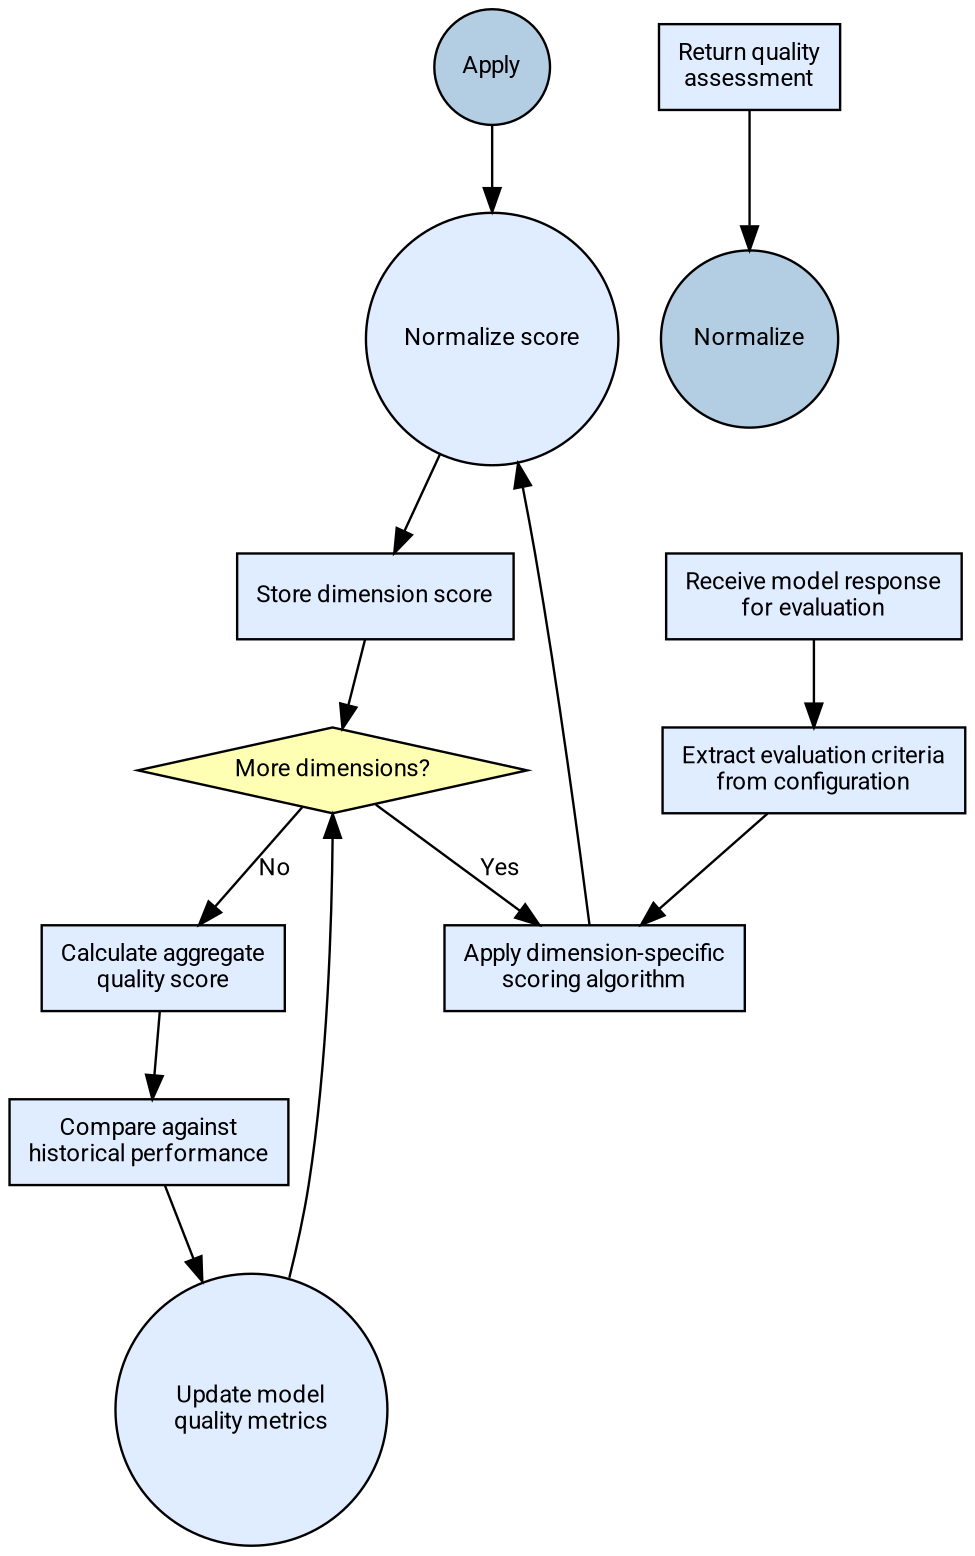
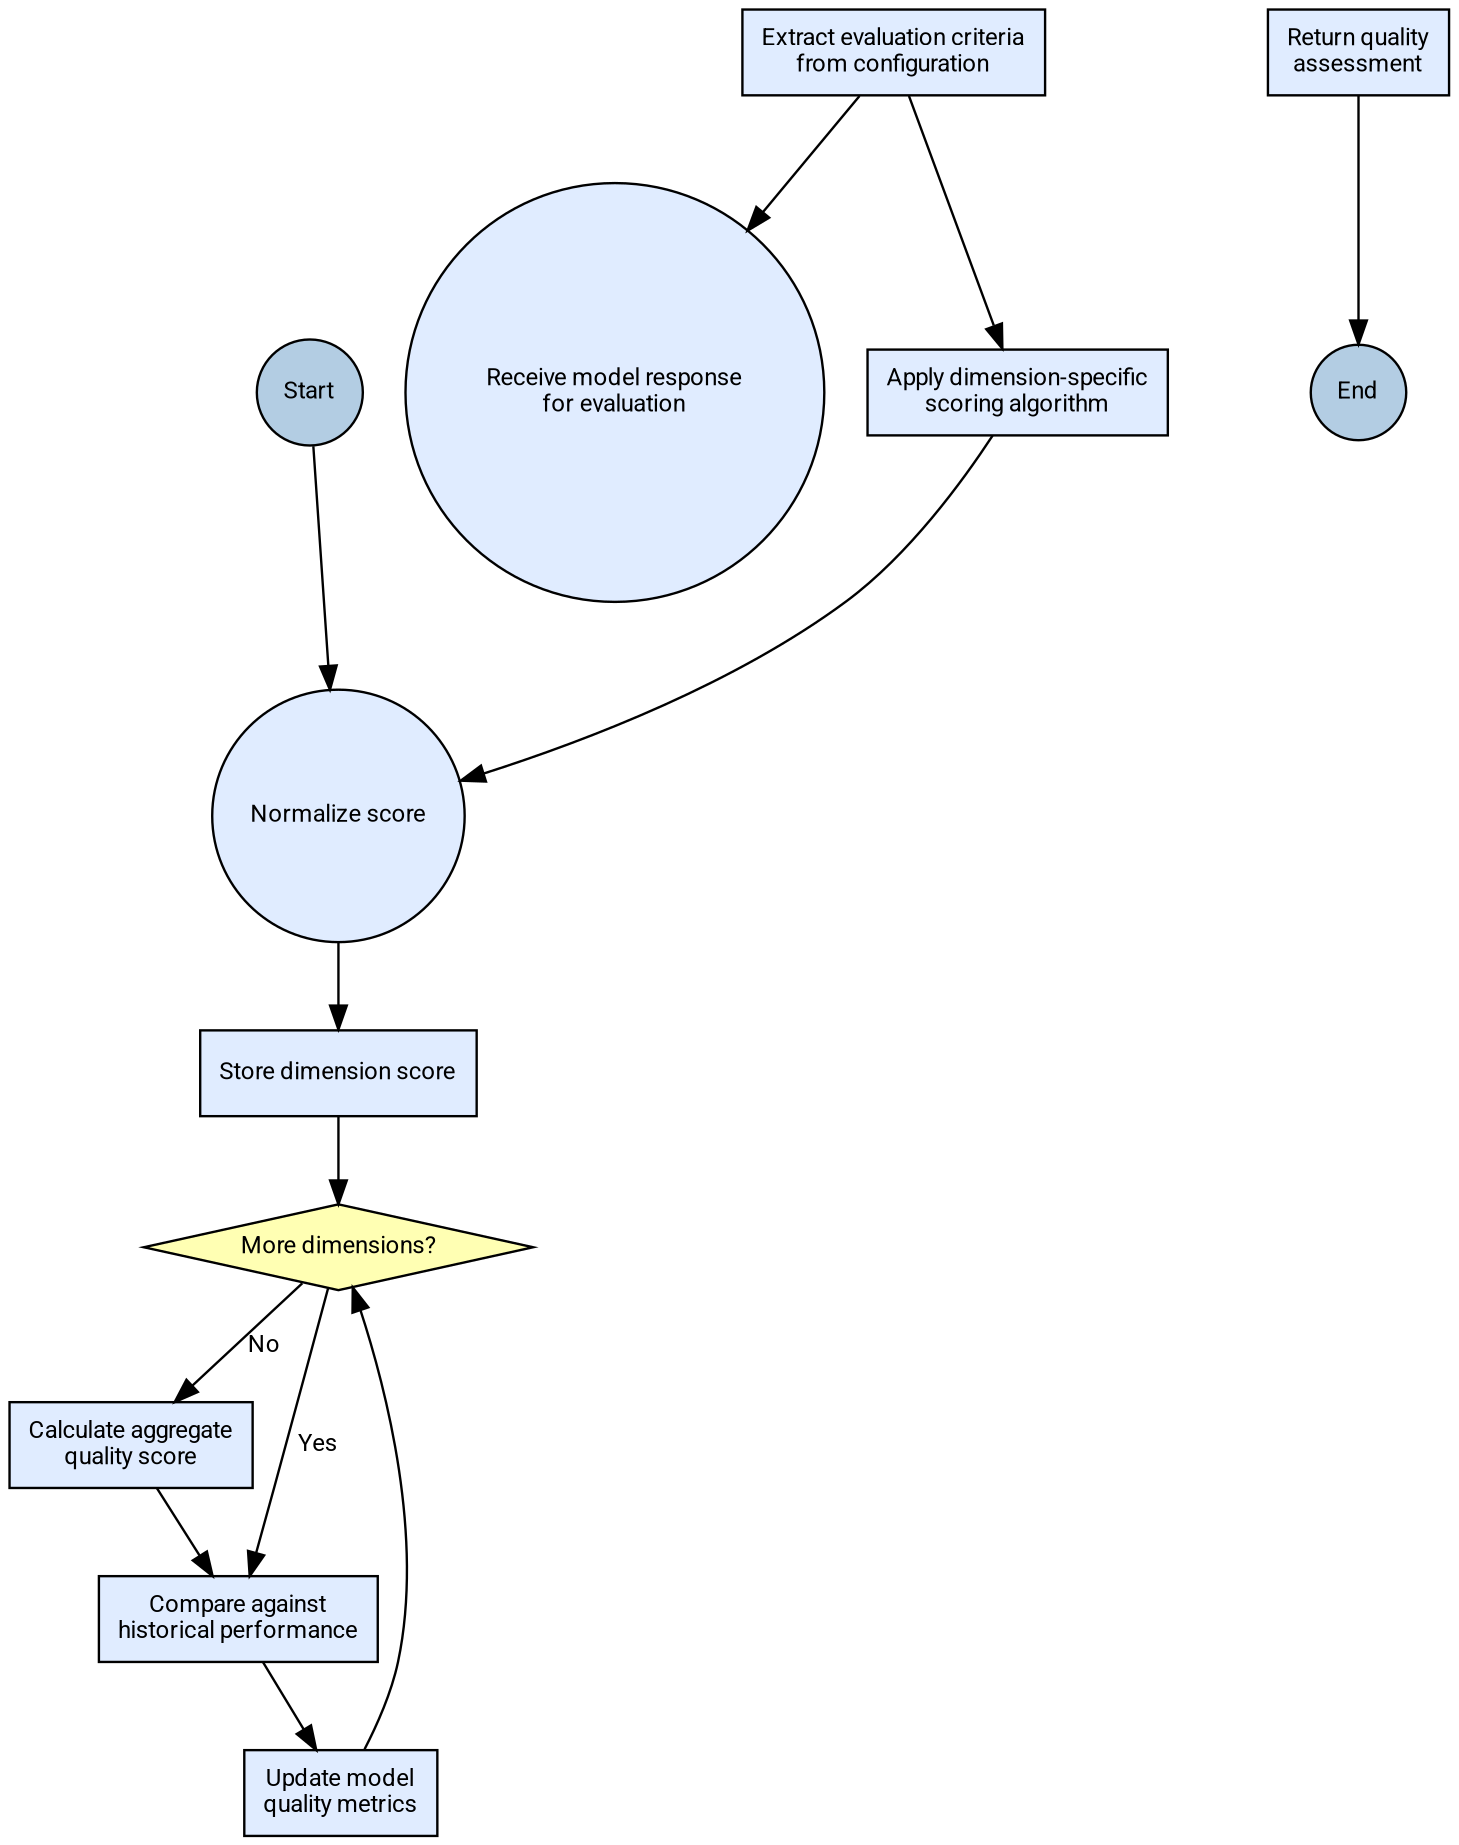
(492, 67) -> (310, 392)
(750, 339) -> (1358, 392)
(814, 596) -> (615, 392)
(814, 672) -> (811, 154)
(448, 858) -> (292, 1421)
(251, 1410) -> (341, 1793)
